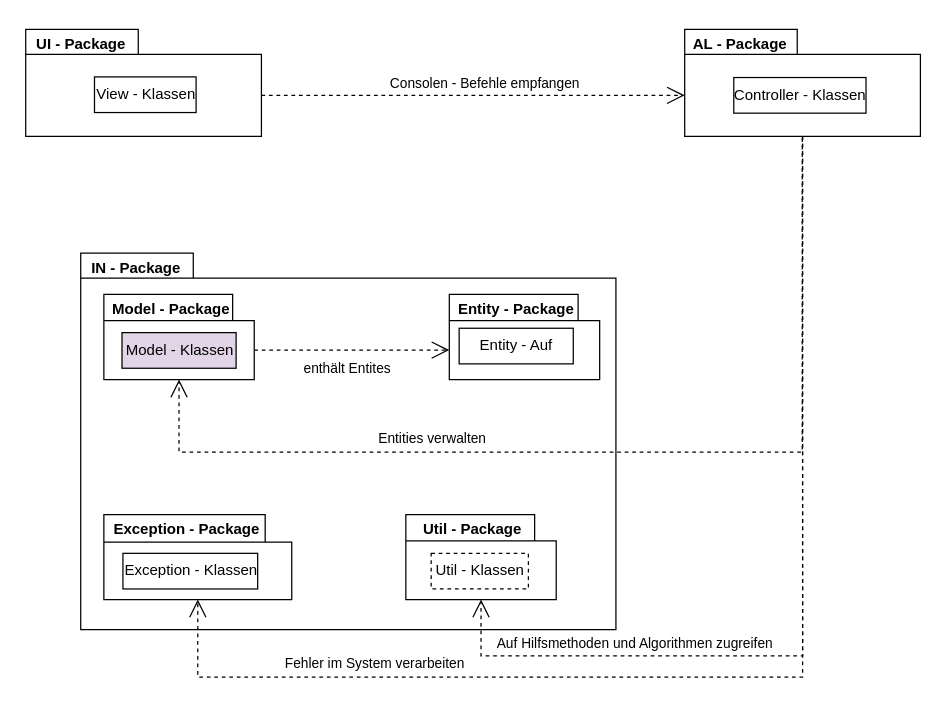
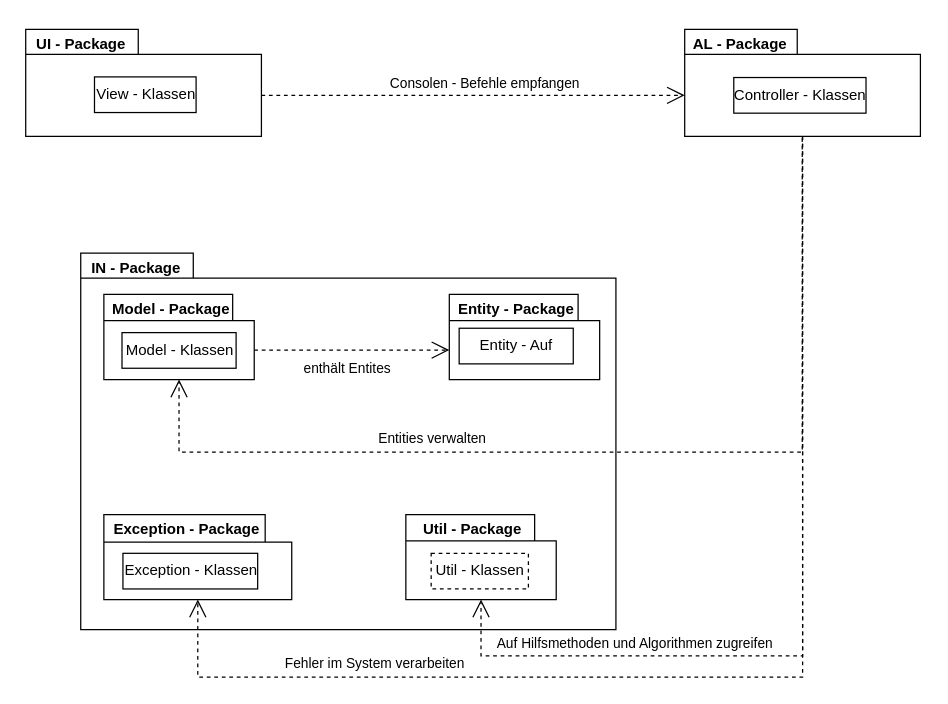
(179, 350) -> (179, 350)
